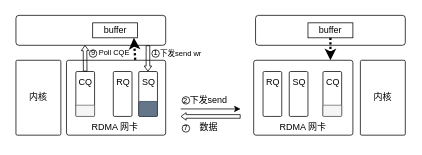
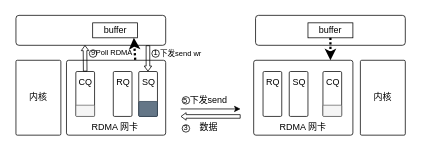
(114, 53) -> (114, 53)
(185, 100) -> (185, 100)
(186, 128) -> (186, 128)
